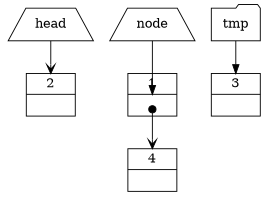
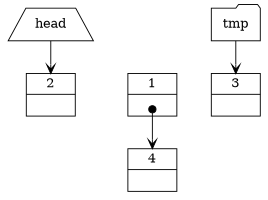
(152, 24) -> none
(236, 53) -> (236, 53)
